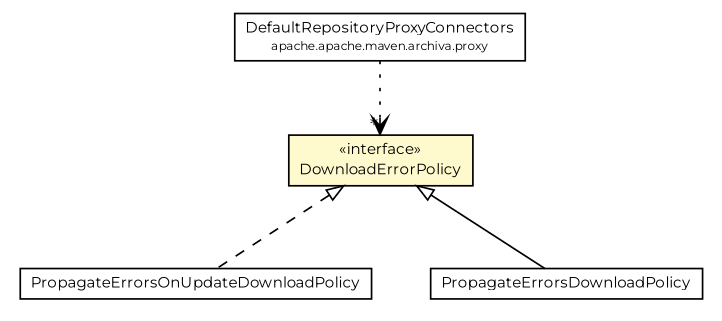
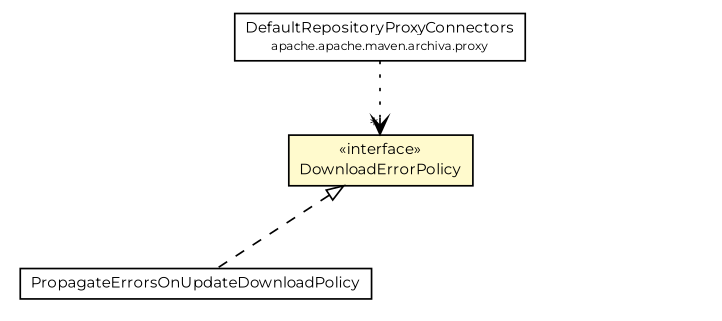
(566, 284) -> none
